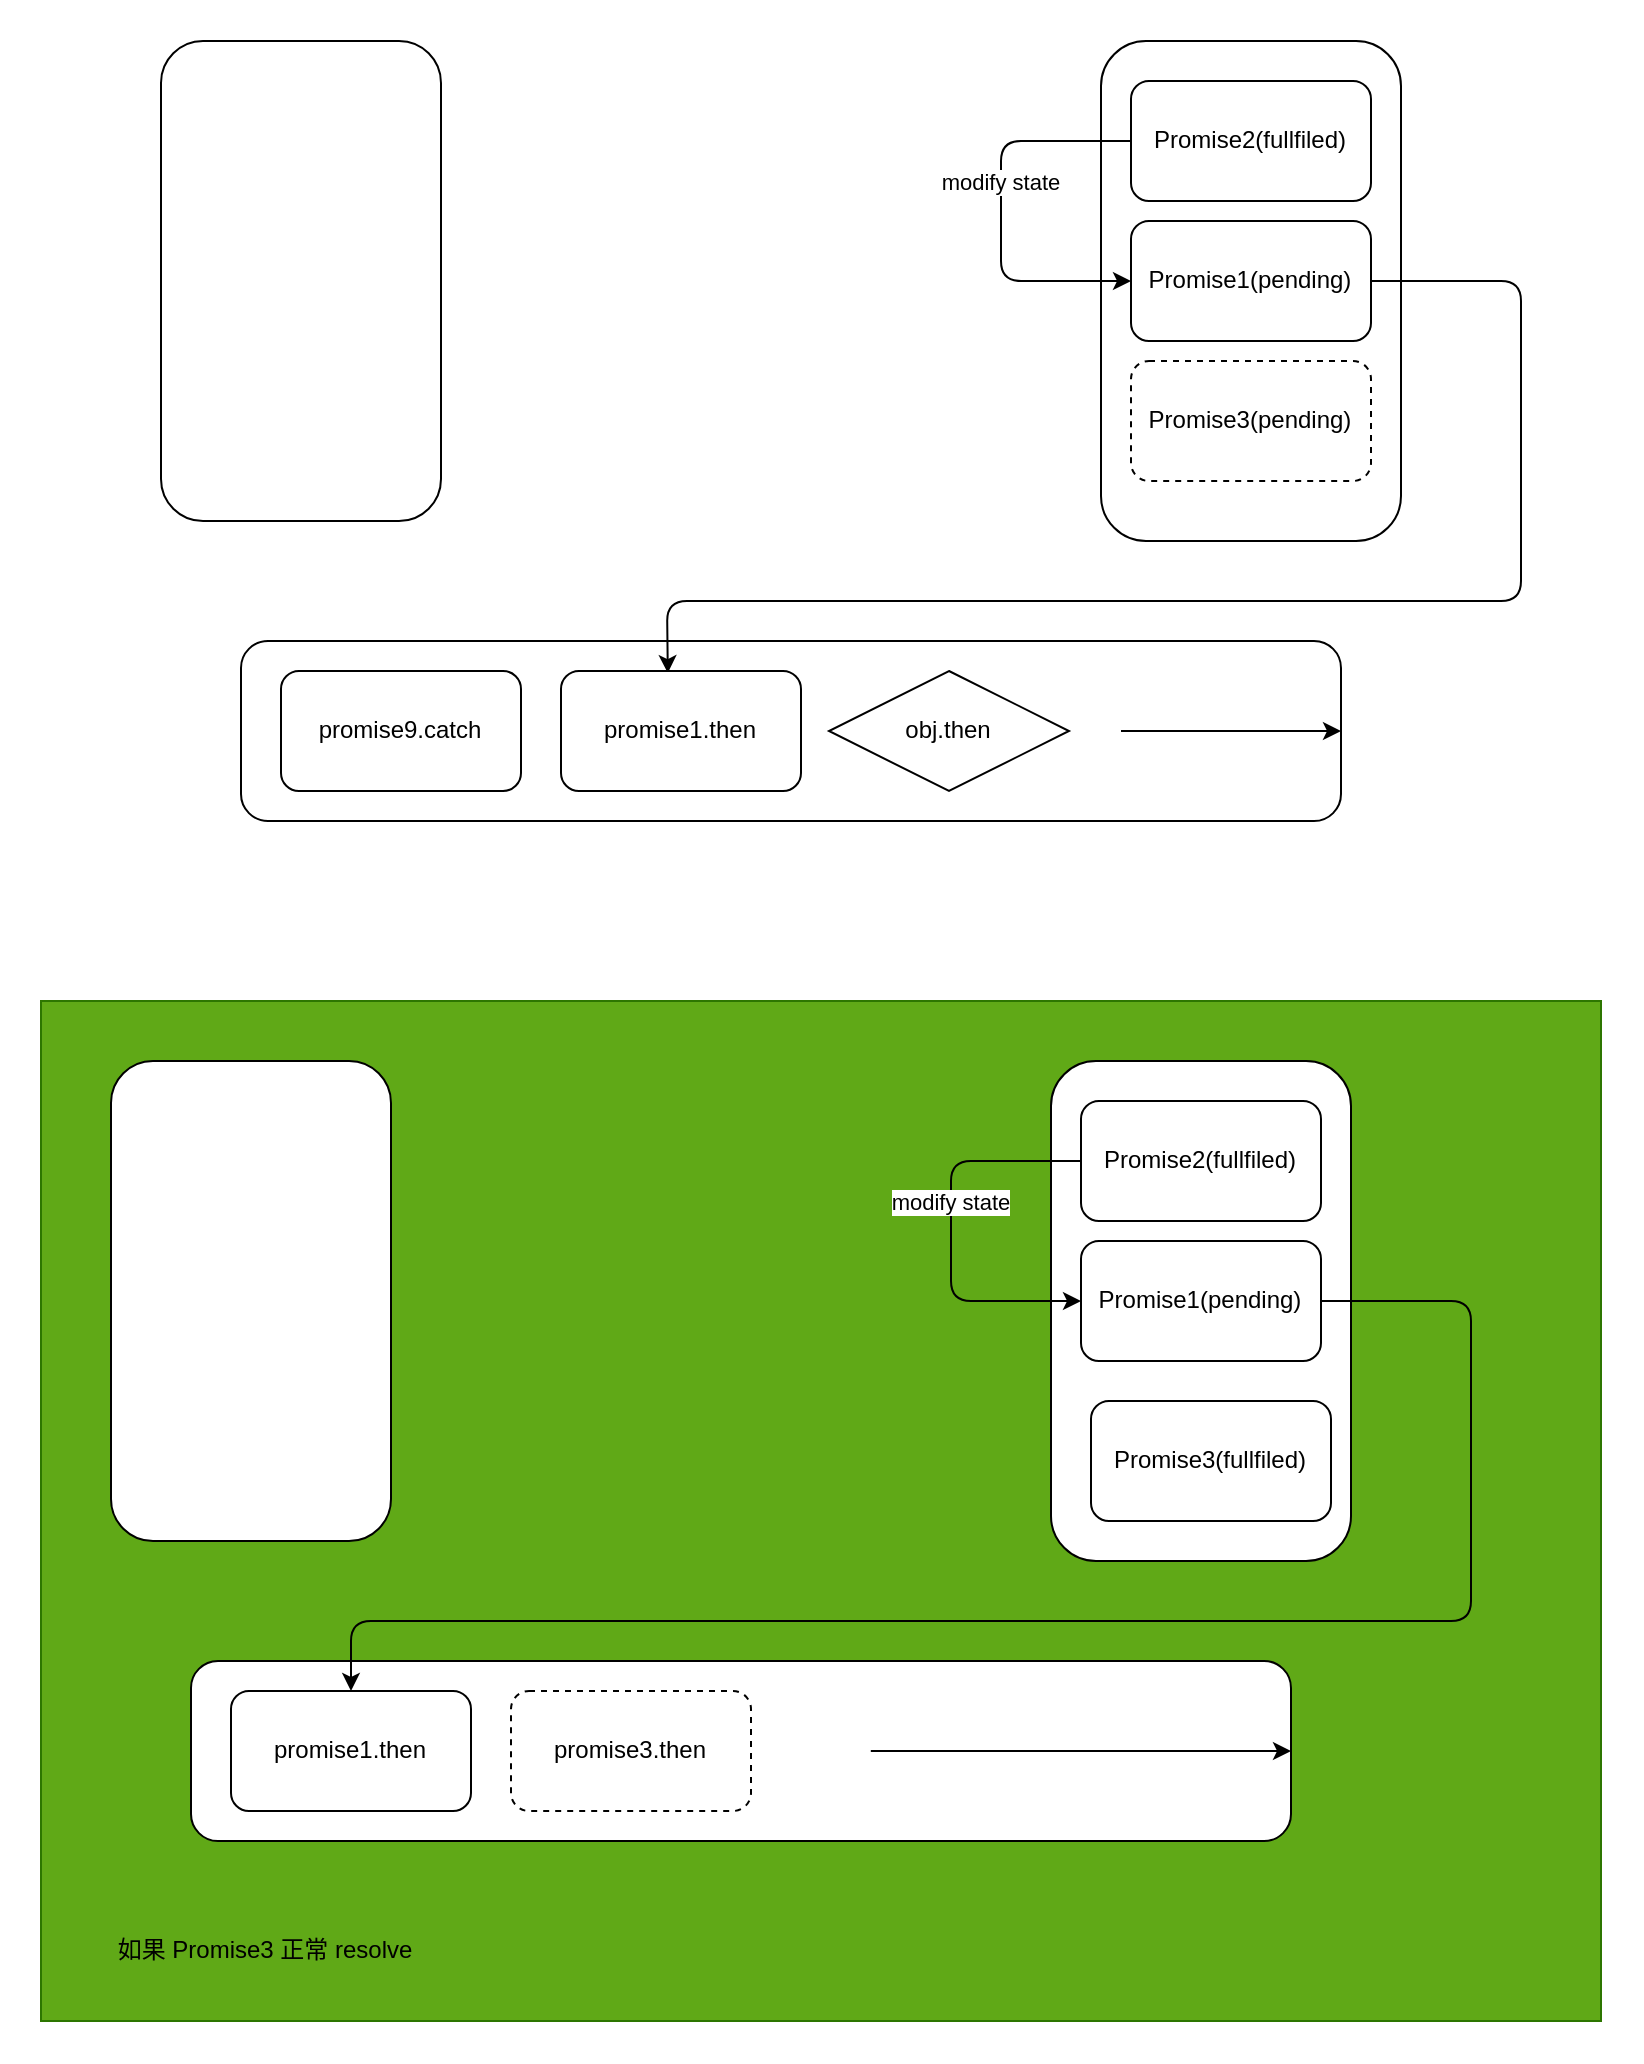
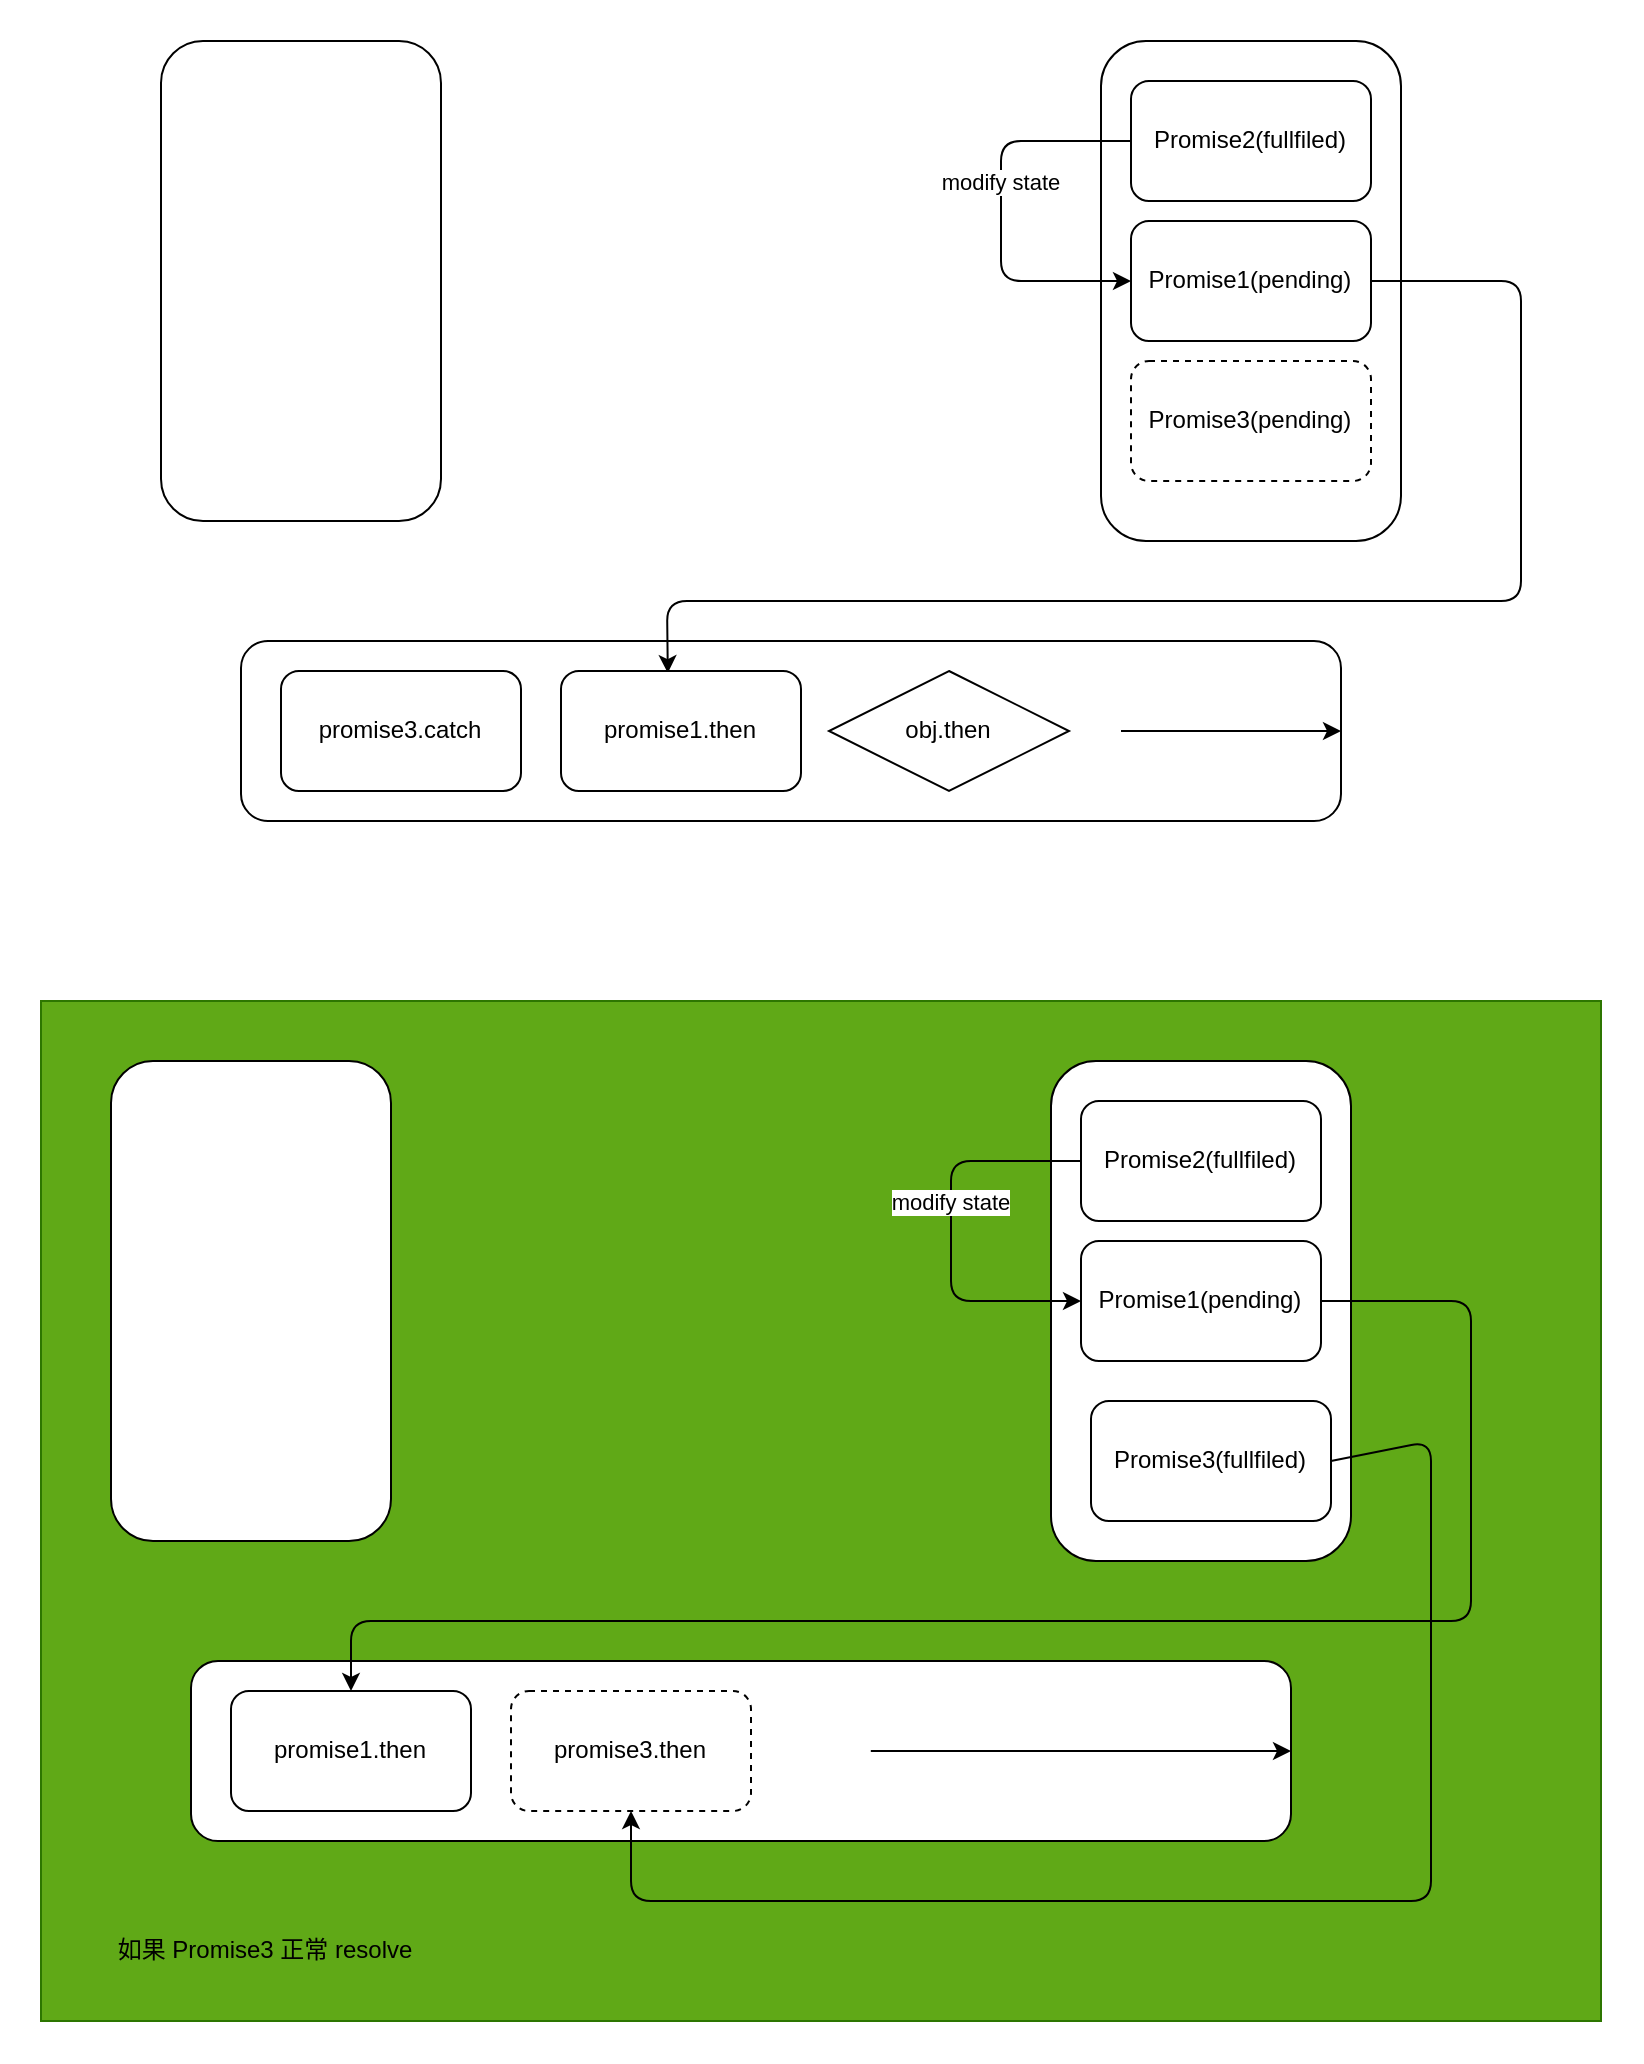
(401, 731) -> (401, 731)
none -> (1265, 1901)
